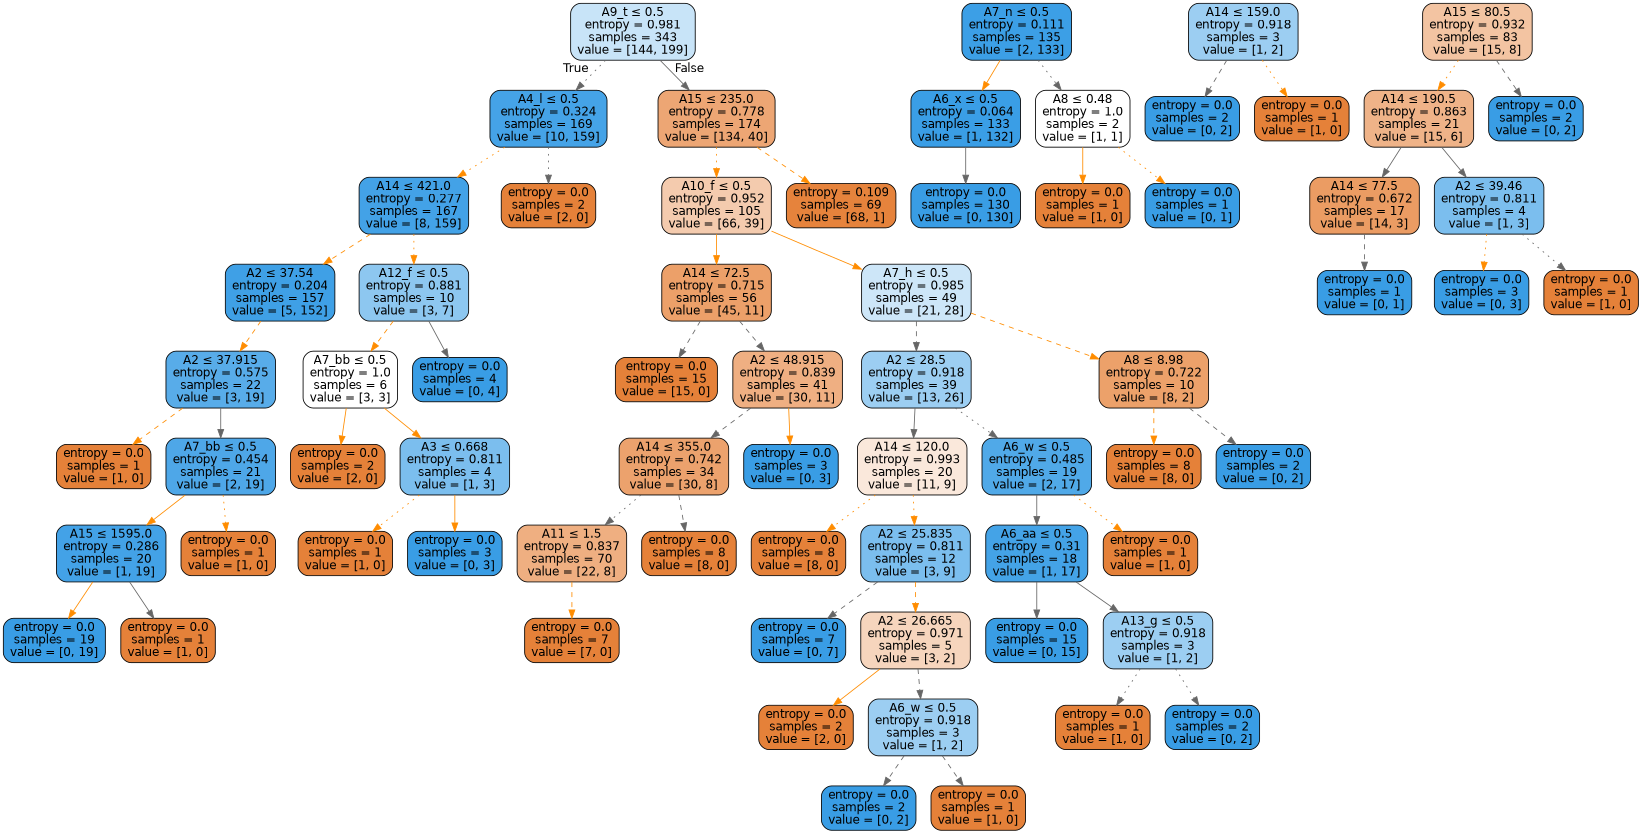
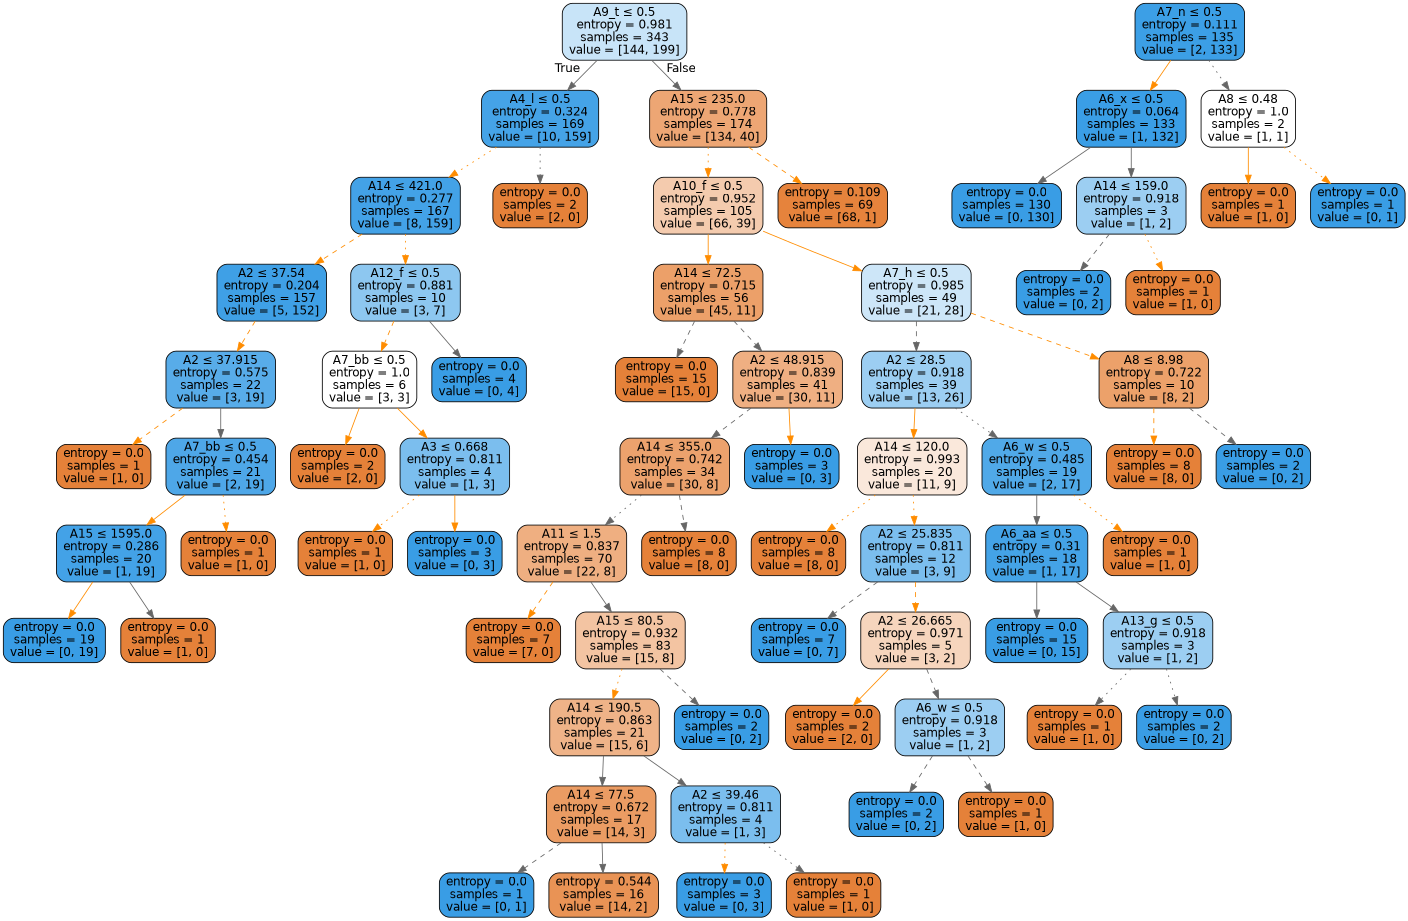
(594, 72) -> (585, 72)
none -> (1131, 158)
(914, 419) -> (914, 419)
none -> (599, 593)
none -> (604, 895)
